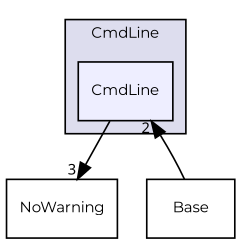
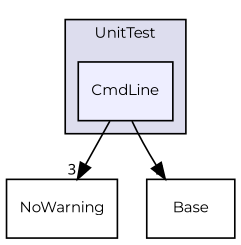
(126, 34) -> (126, 34)
(173, 157) -> (144, 143)
